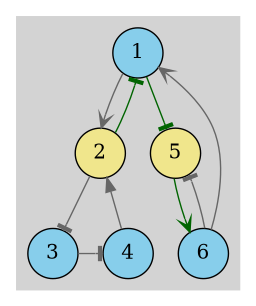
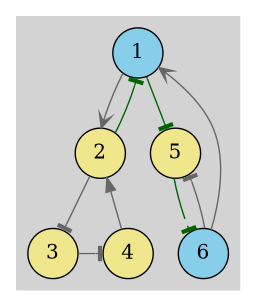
(179, 199) -> (179, 199)
(53, 254) -> (53, 254)
(128, 254) -> (128, 254)
